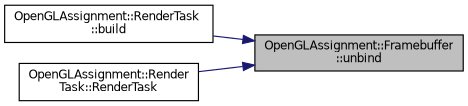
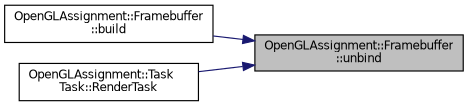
(109, 24) -> (109, 24)
(109, 82) -> (109, 82)
